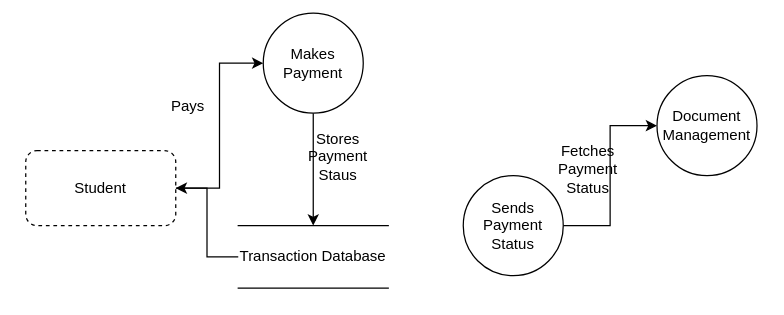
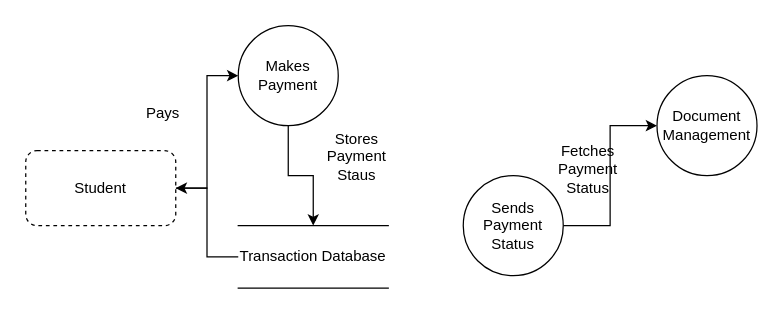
(313, 63) -> (288, 76)
(188, 107) -> (163, 113)
(338, 157) -> (357, 157)
